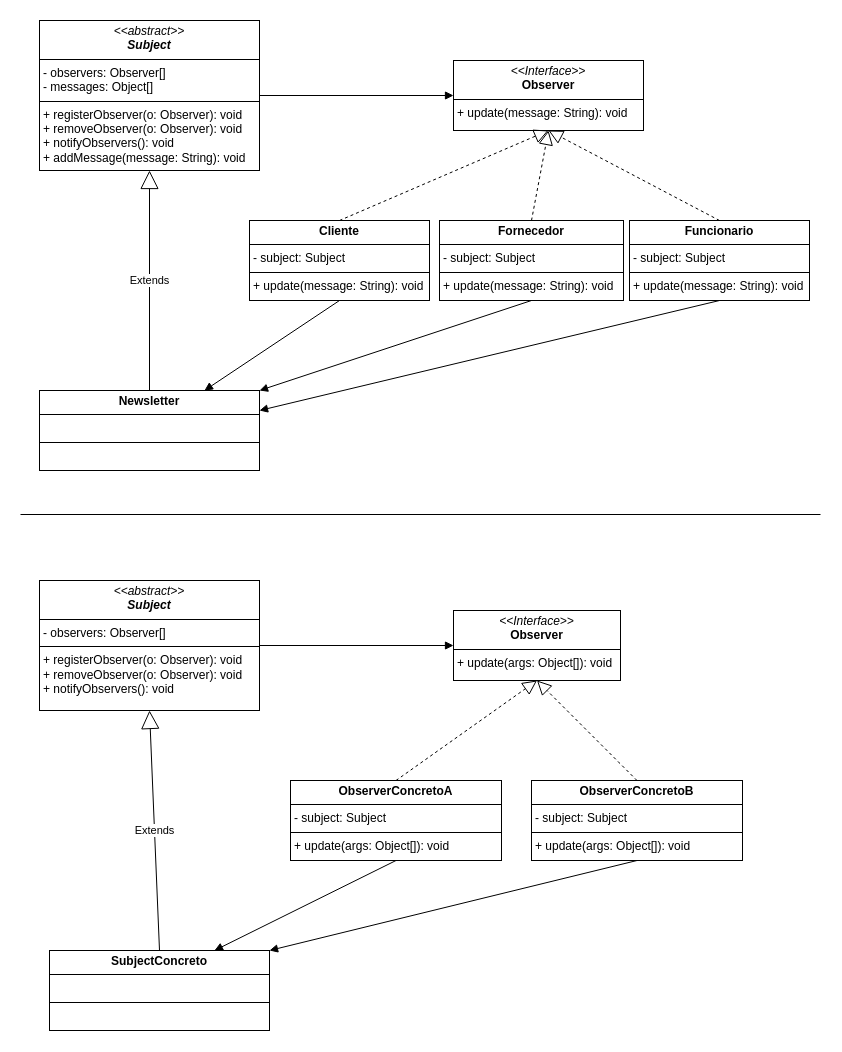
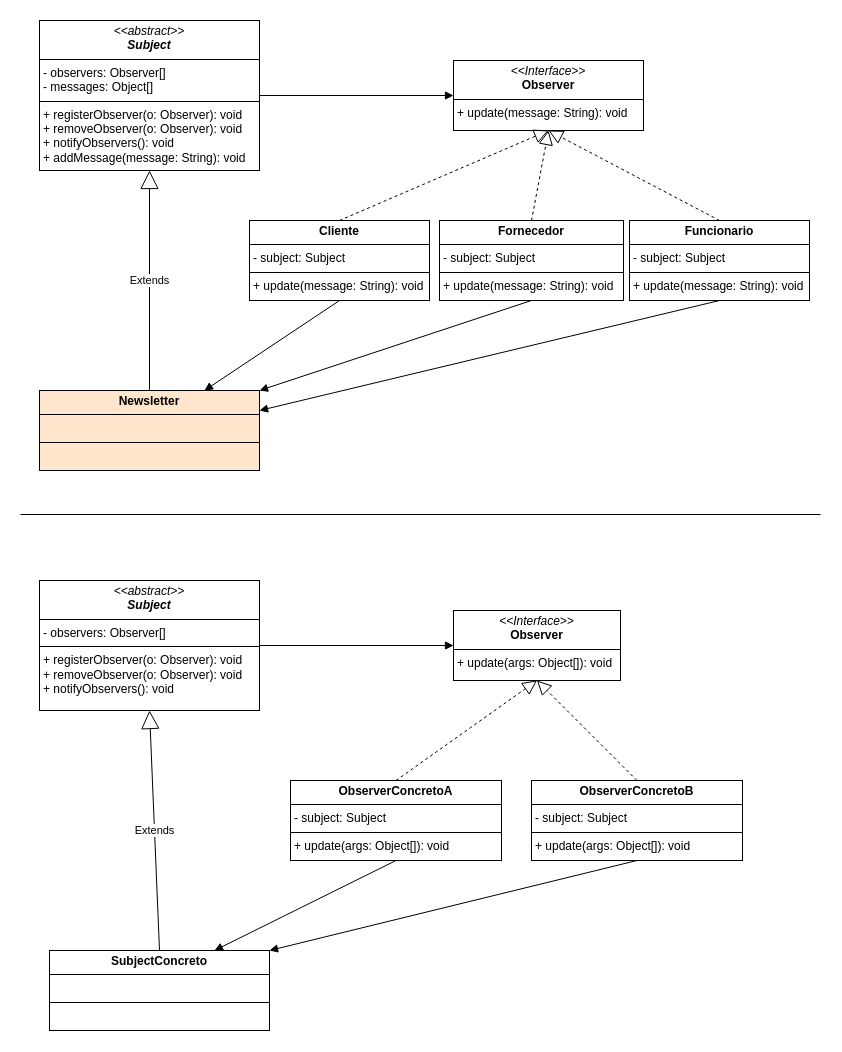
(150, 431) -> (150, 431)
